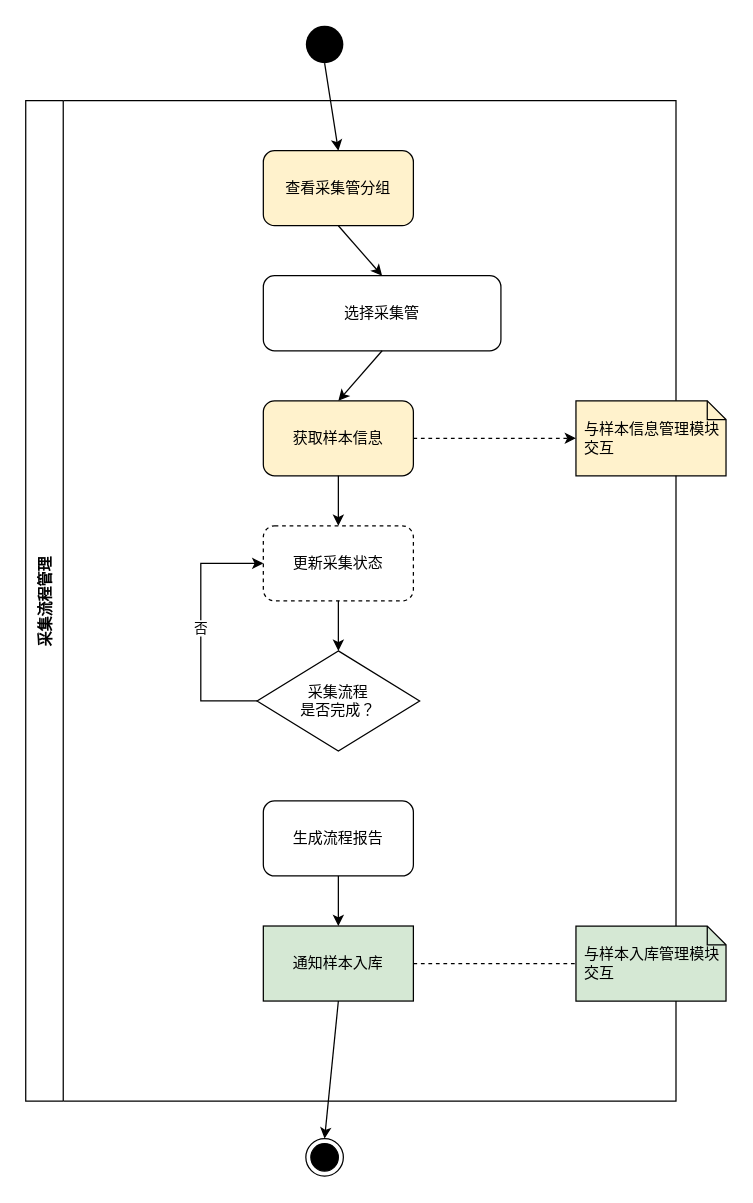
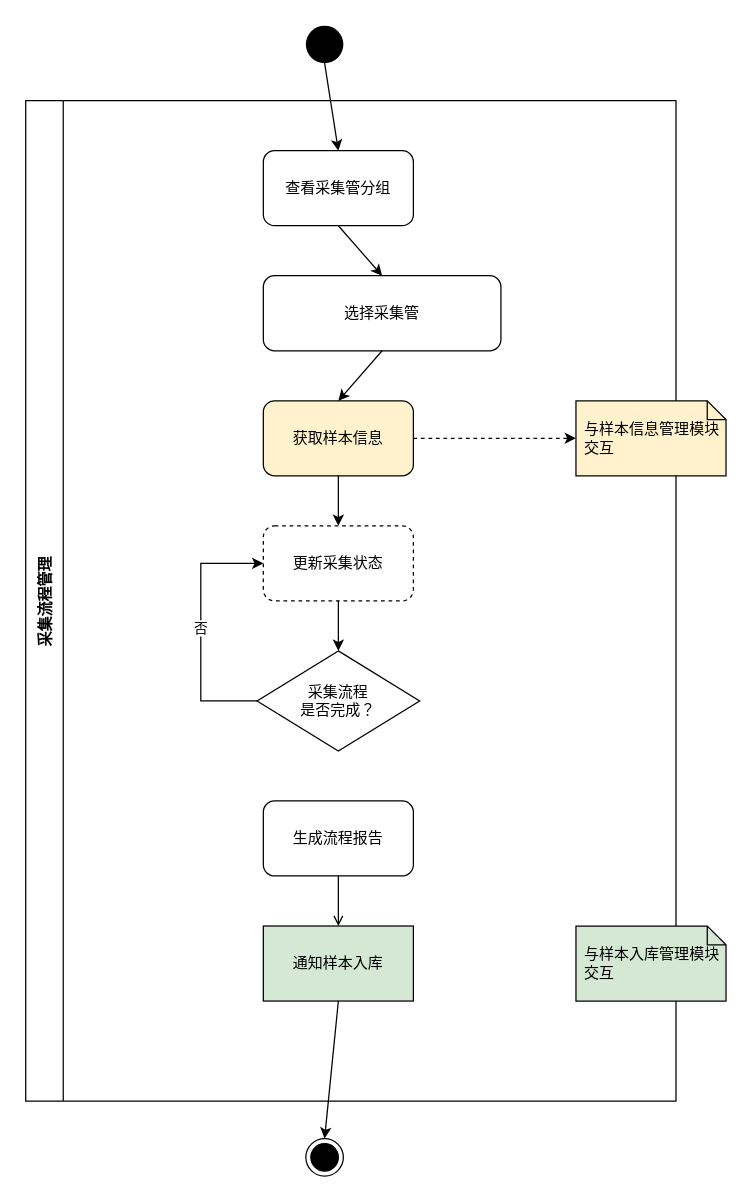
(338, 188) -> (338, 188)
(338, 916) -> (338, 918)
(494, 963) -> none
